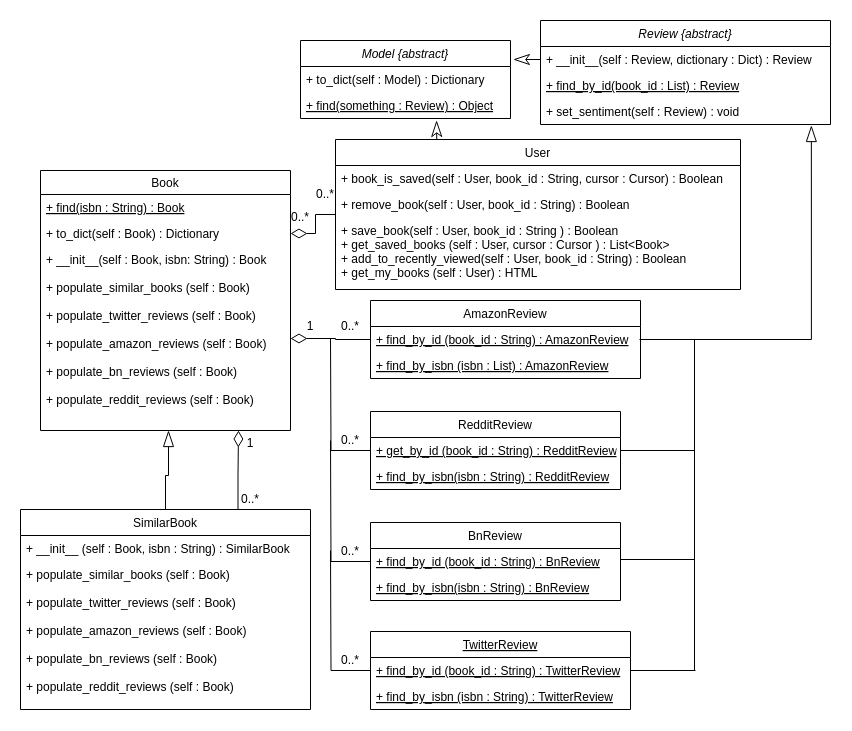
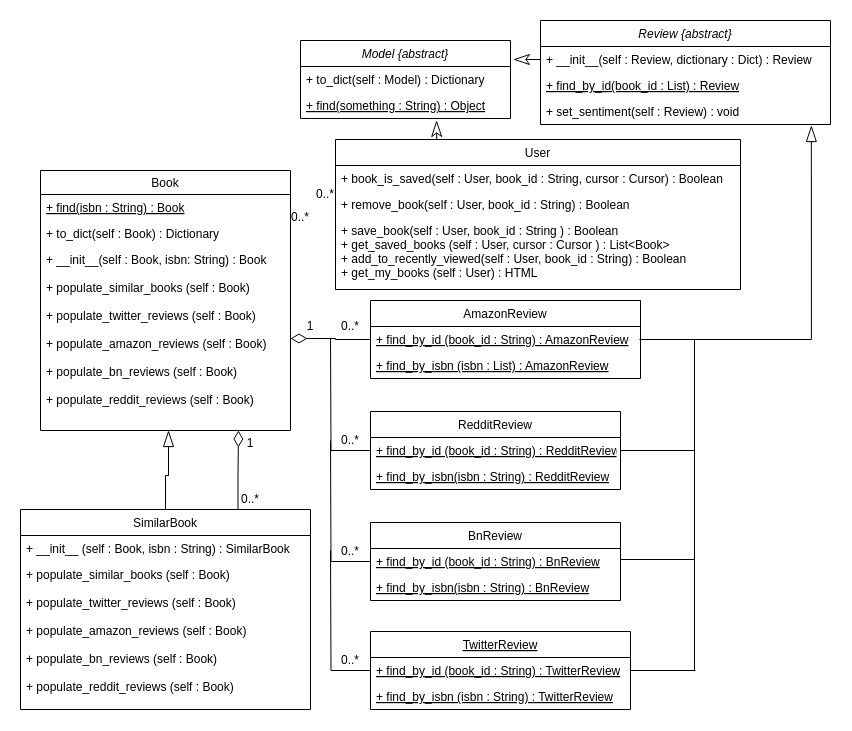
(408, 106) -> (408, 106)
(316, 219) -> none
(507, 451) -> (509, 451)
